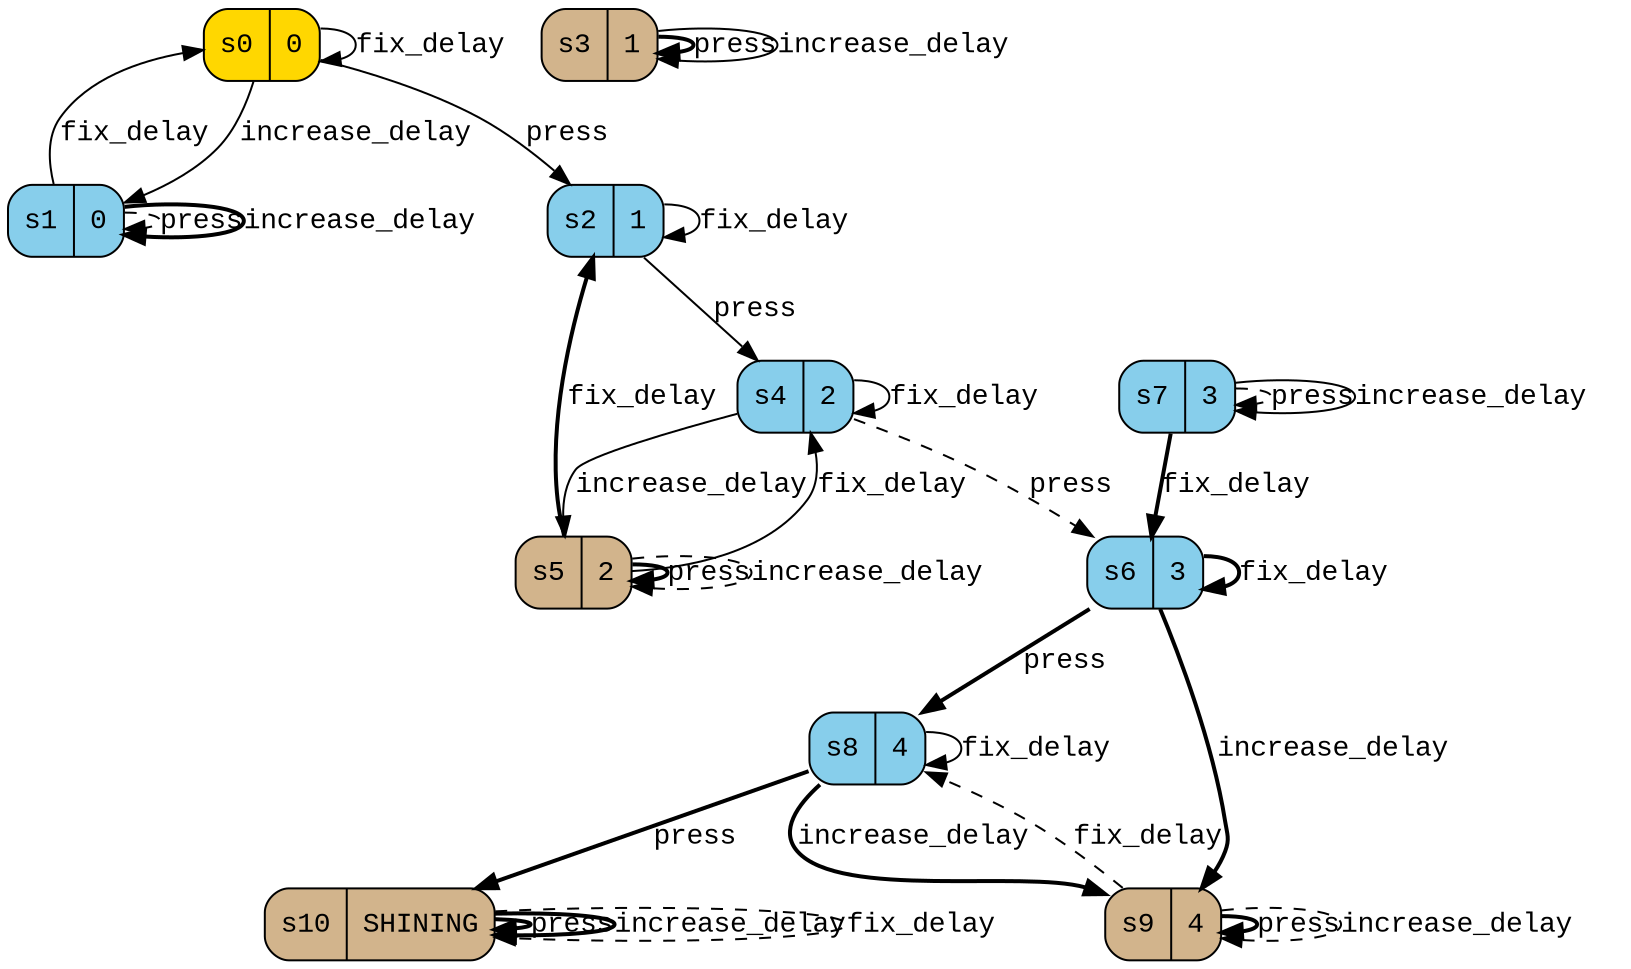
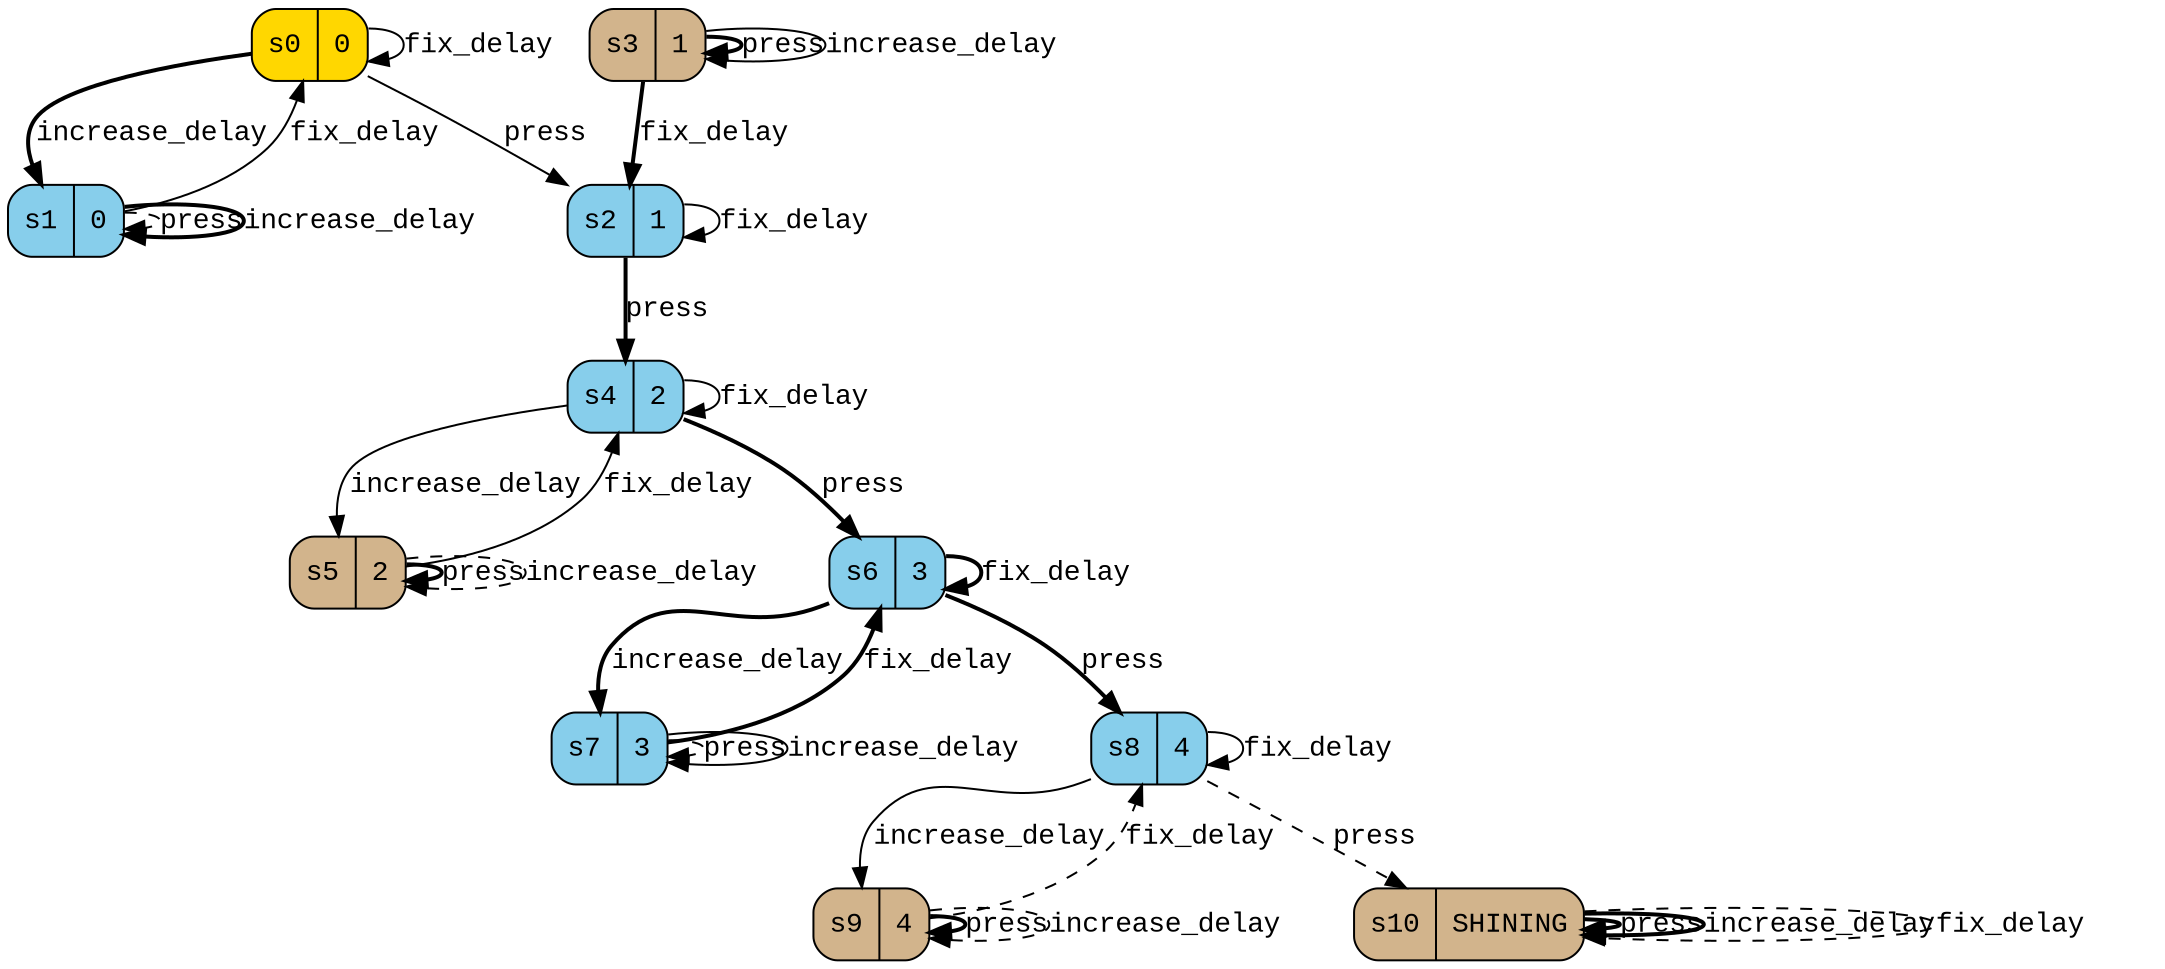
(213, 152) -> (115, 80)
(693, 302) -> (626, 299)
(559, 406) -> (638, 123)
(968, 466) -> (770, 461)
(1206, 739) -> (692, 612)
(652, 826) -> (1298, 829)
(900, 880) -> (953, 788)
